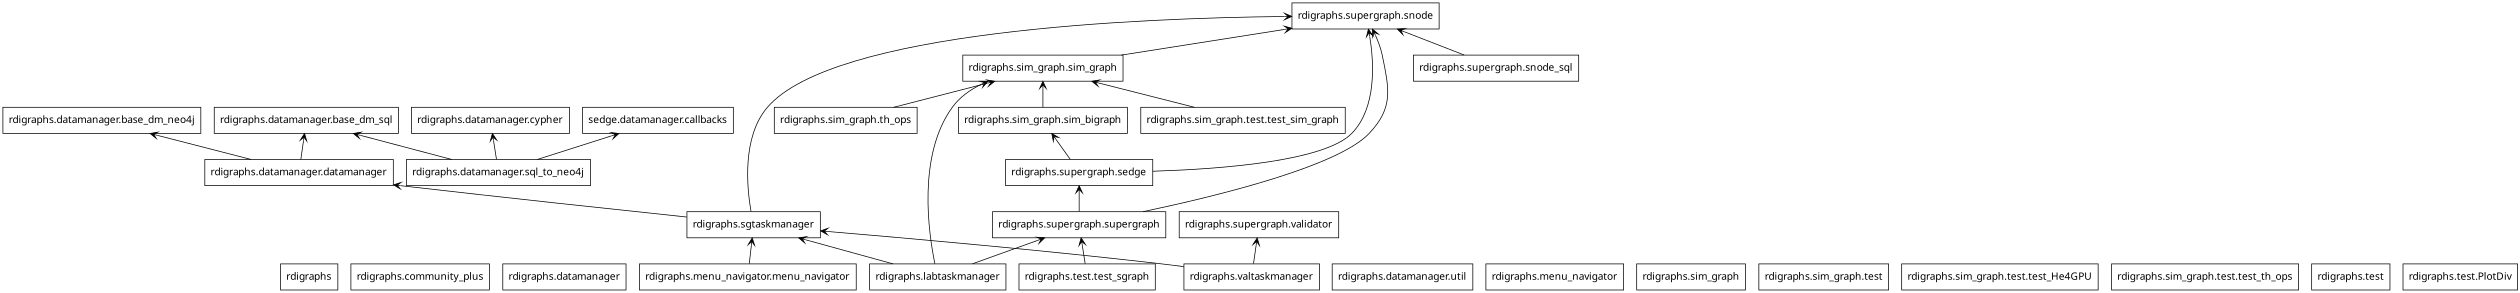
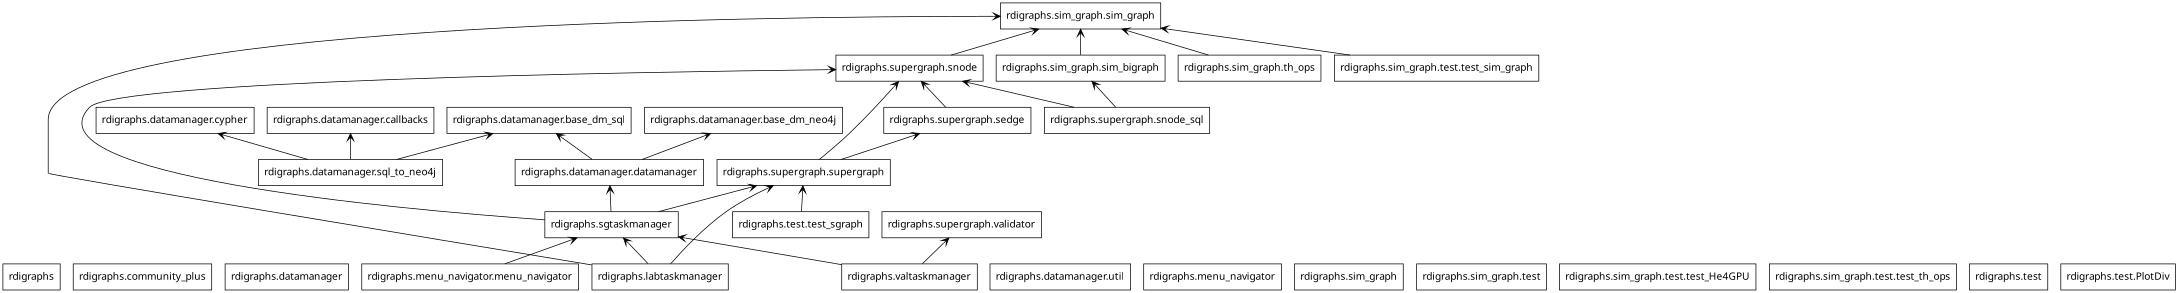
(1203, 42) -> (991, 43)
(658, 120) -> (351, 120)
(1063, 149) -> (1106, 97)
none -> (704, 200)
